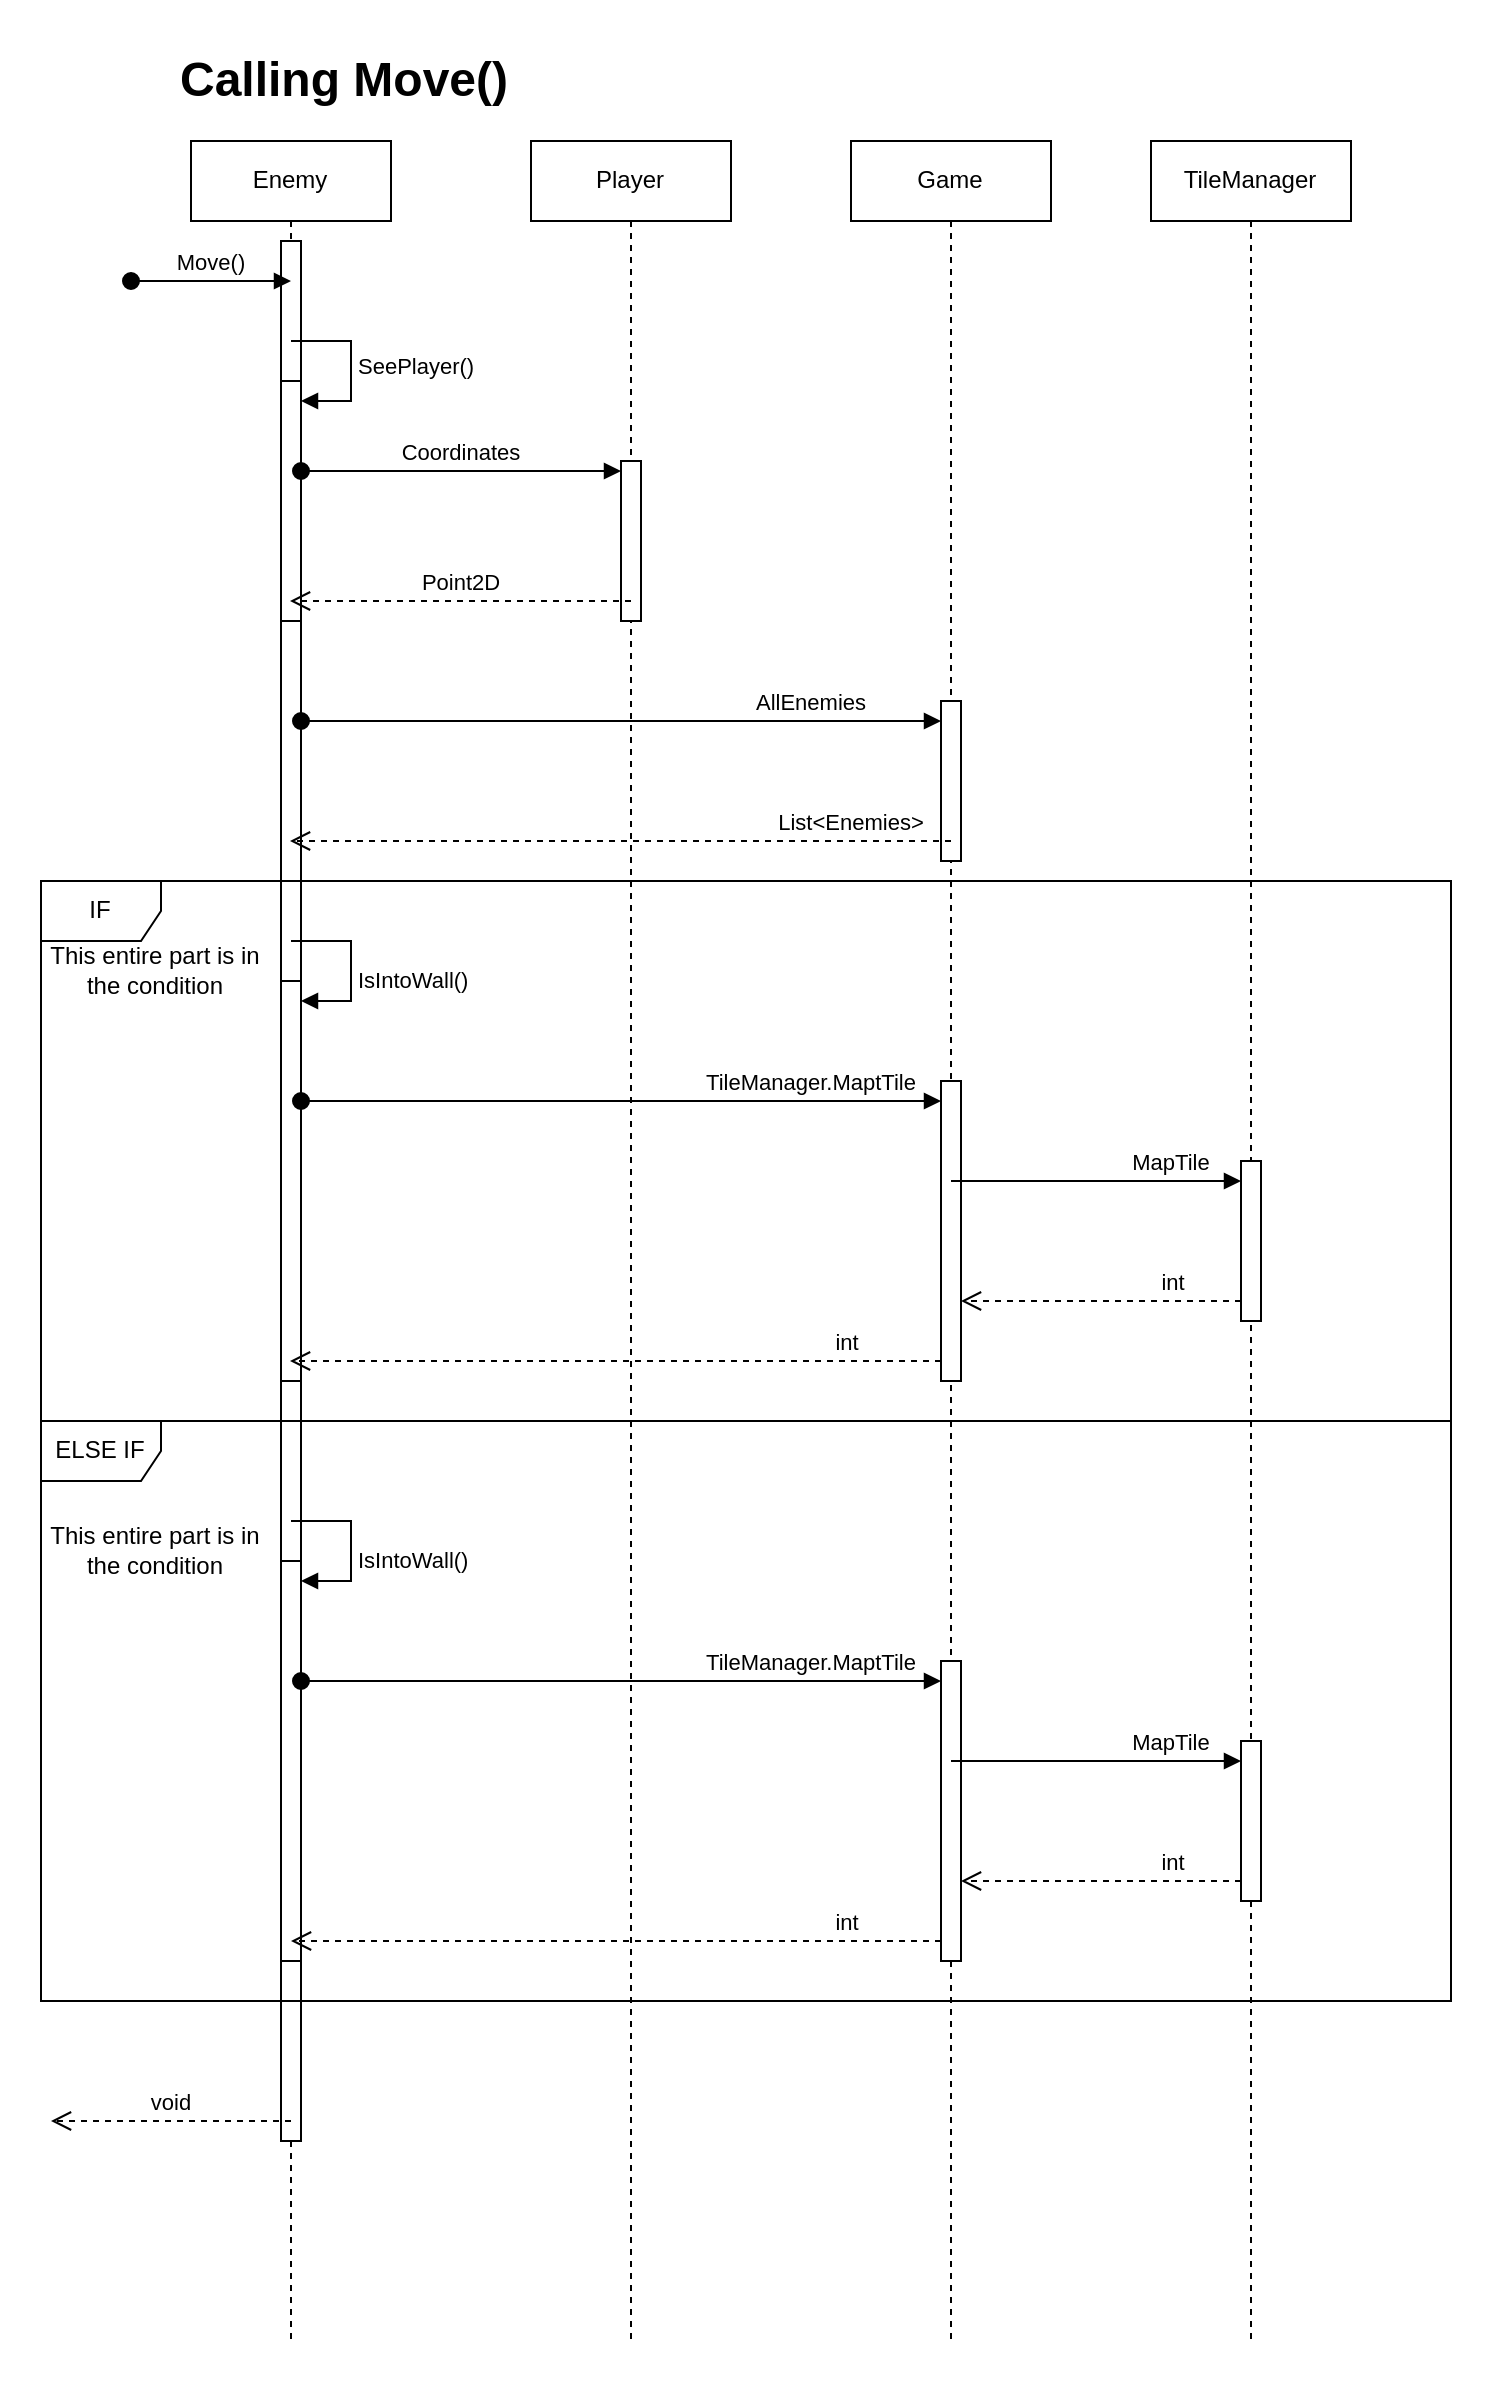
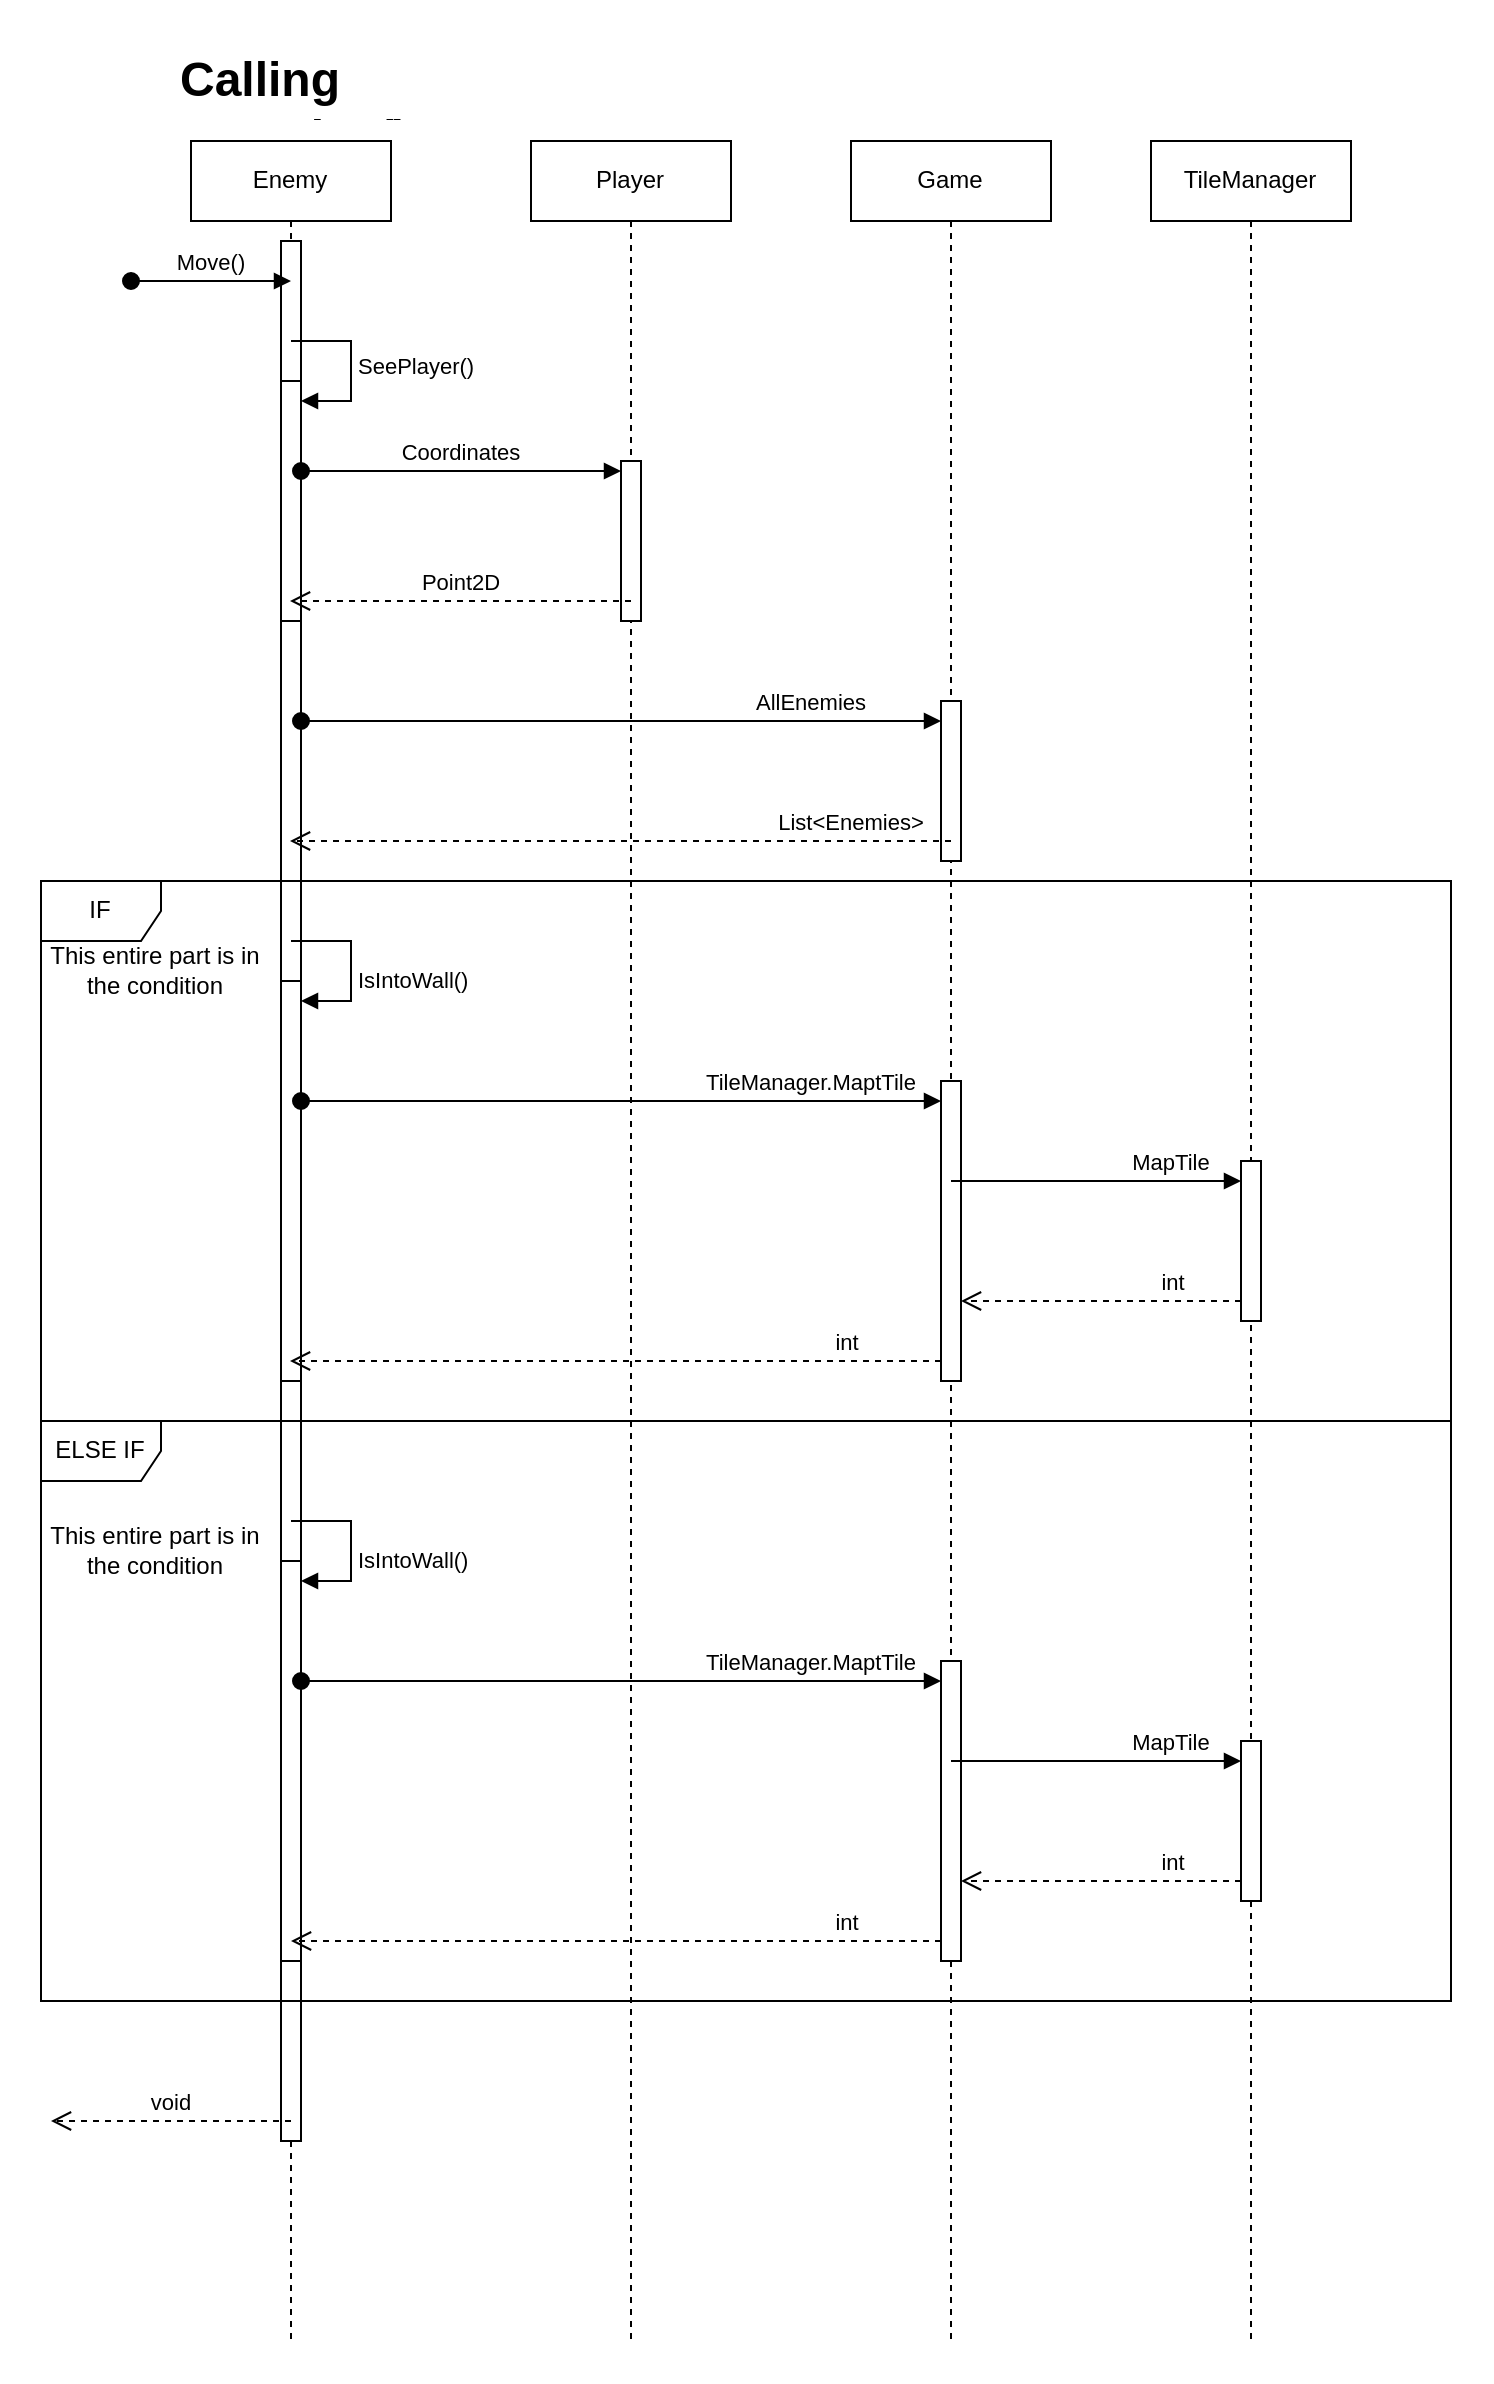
(263, 35) -> (280, 35)
